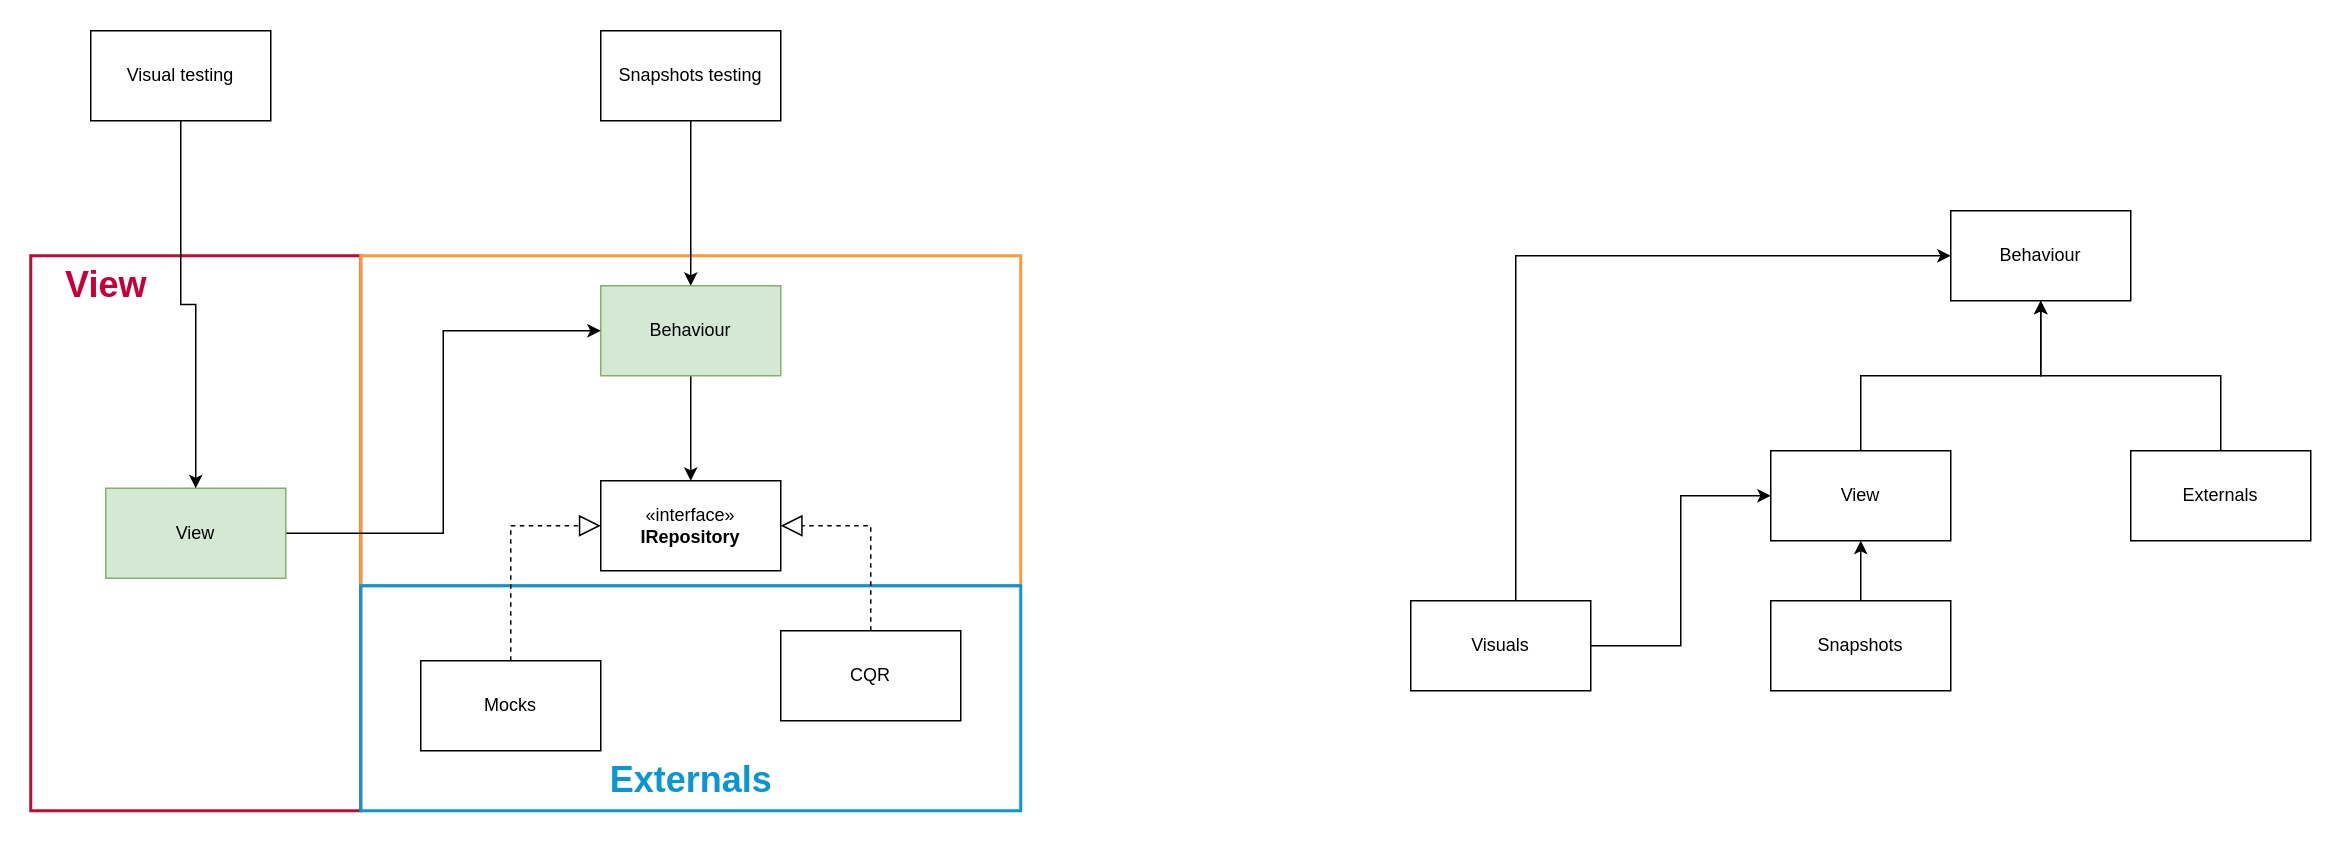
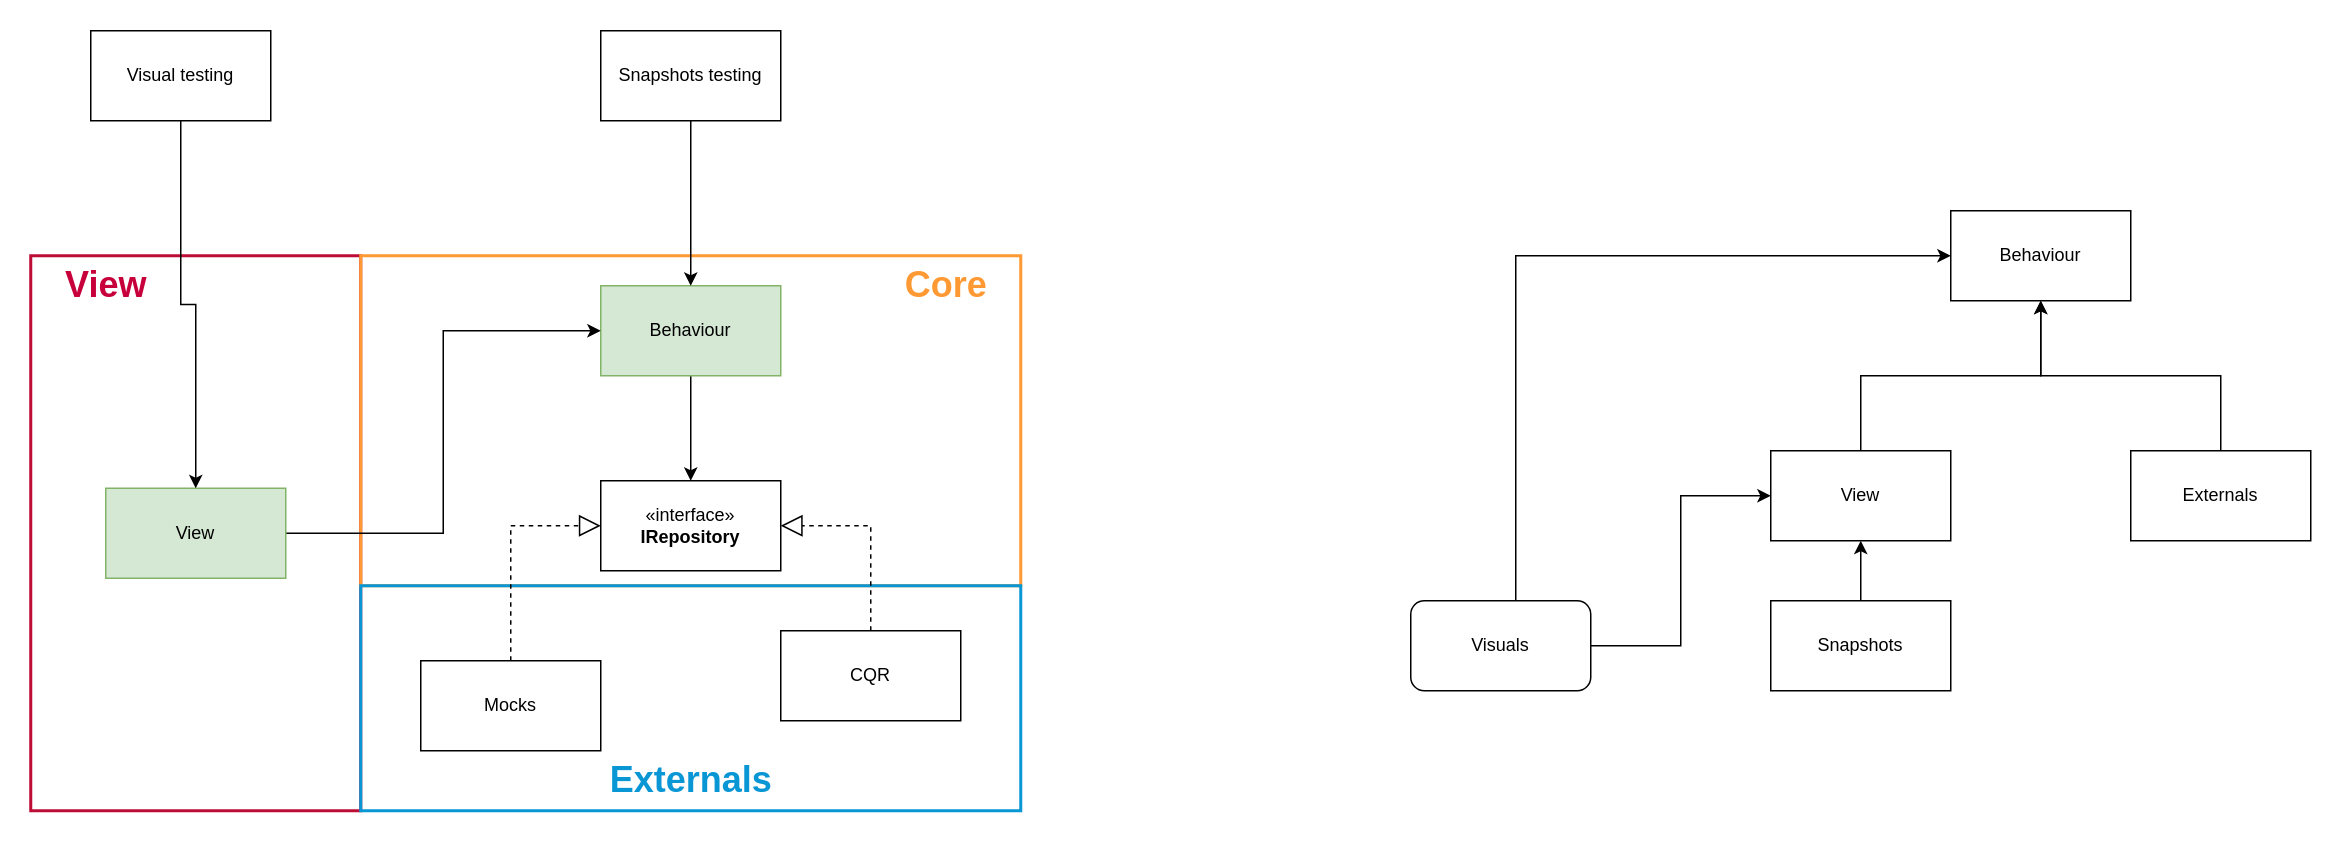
none -> (946, 286)
(1501, 646) -> (1501, 646)
